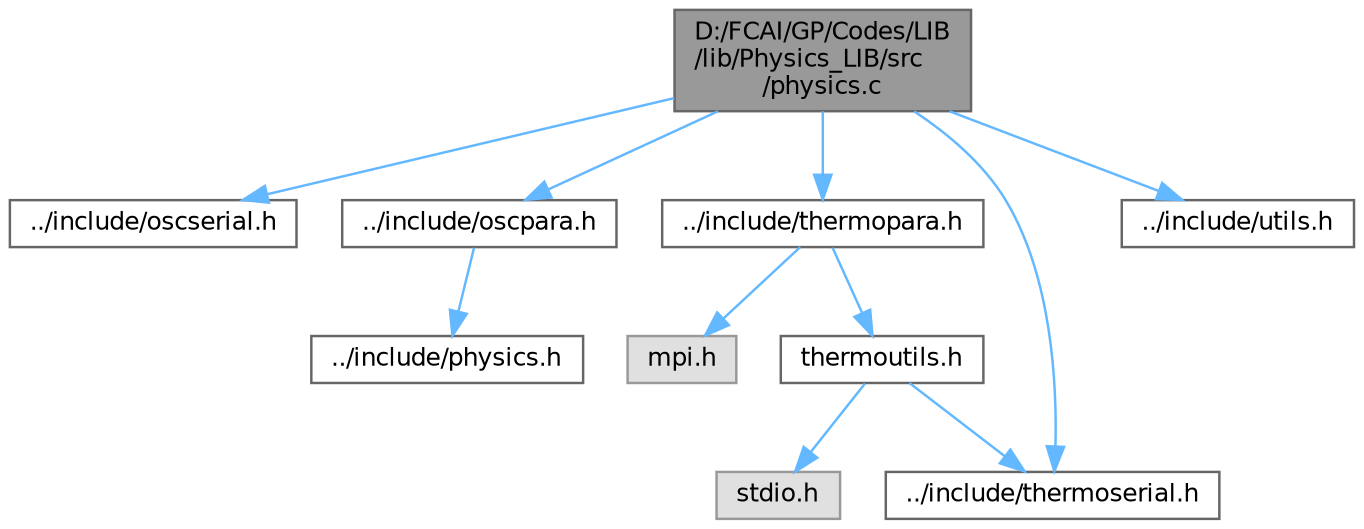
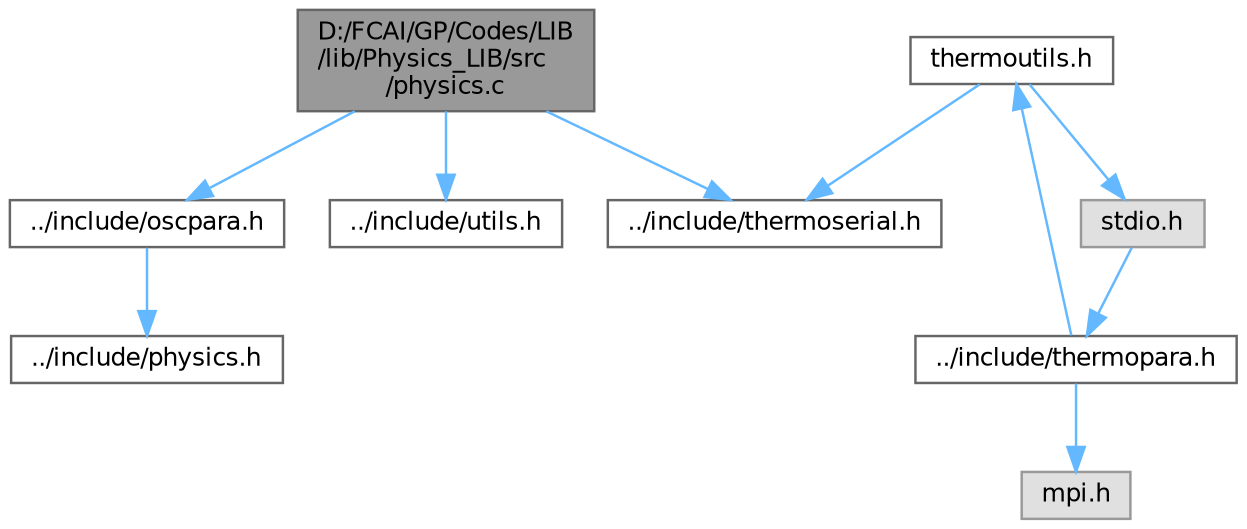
(823, 143) -> (1115, 280)
(153, 224) -> none
